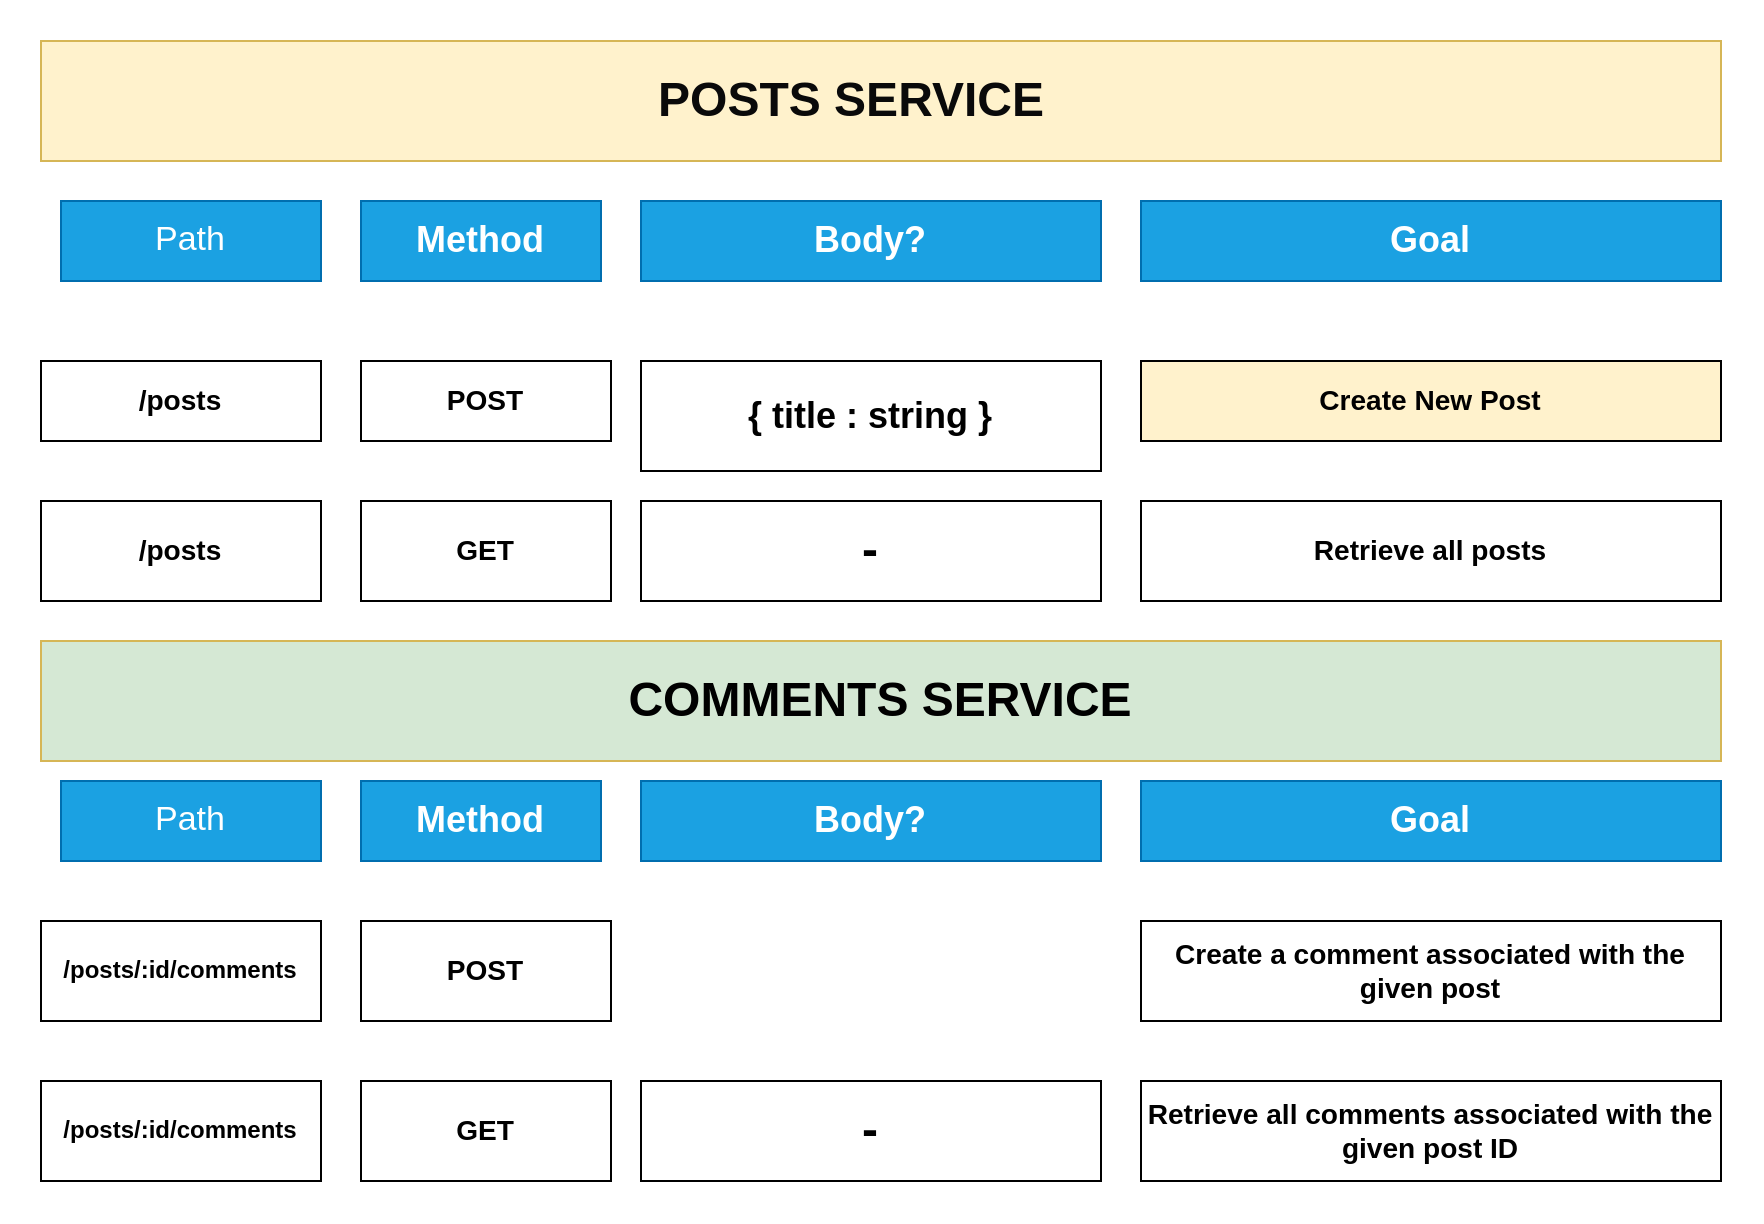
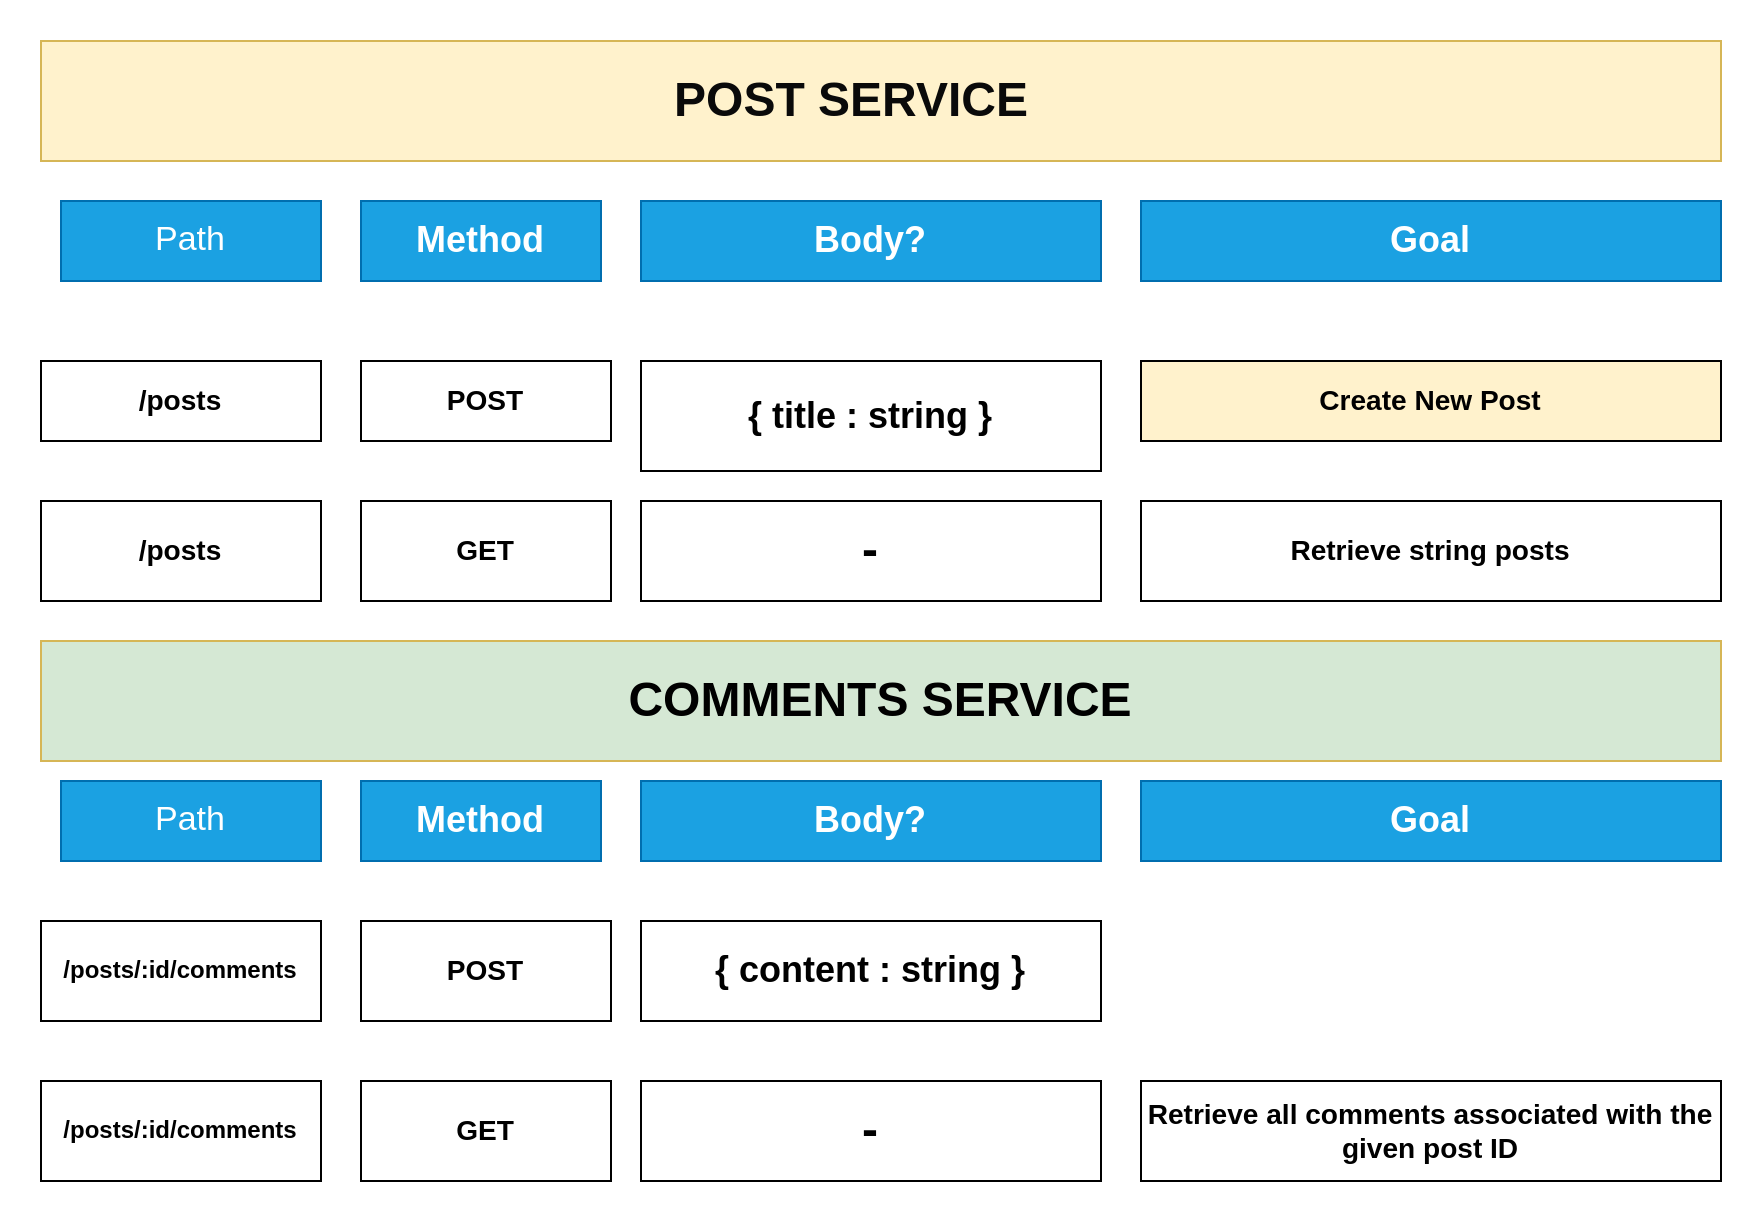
(852, 101) -> (852, 101)
(1431, 551) -> (1431, 551)
none -> (871, 971)
(1431, 971) -> none
